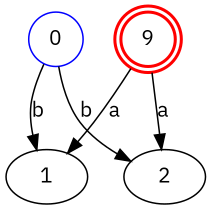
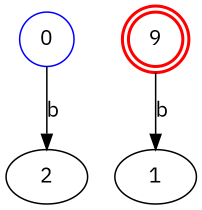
(32, 99) -> none
(156, 103) -> none
(115, 111) -> (162, 111)
